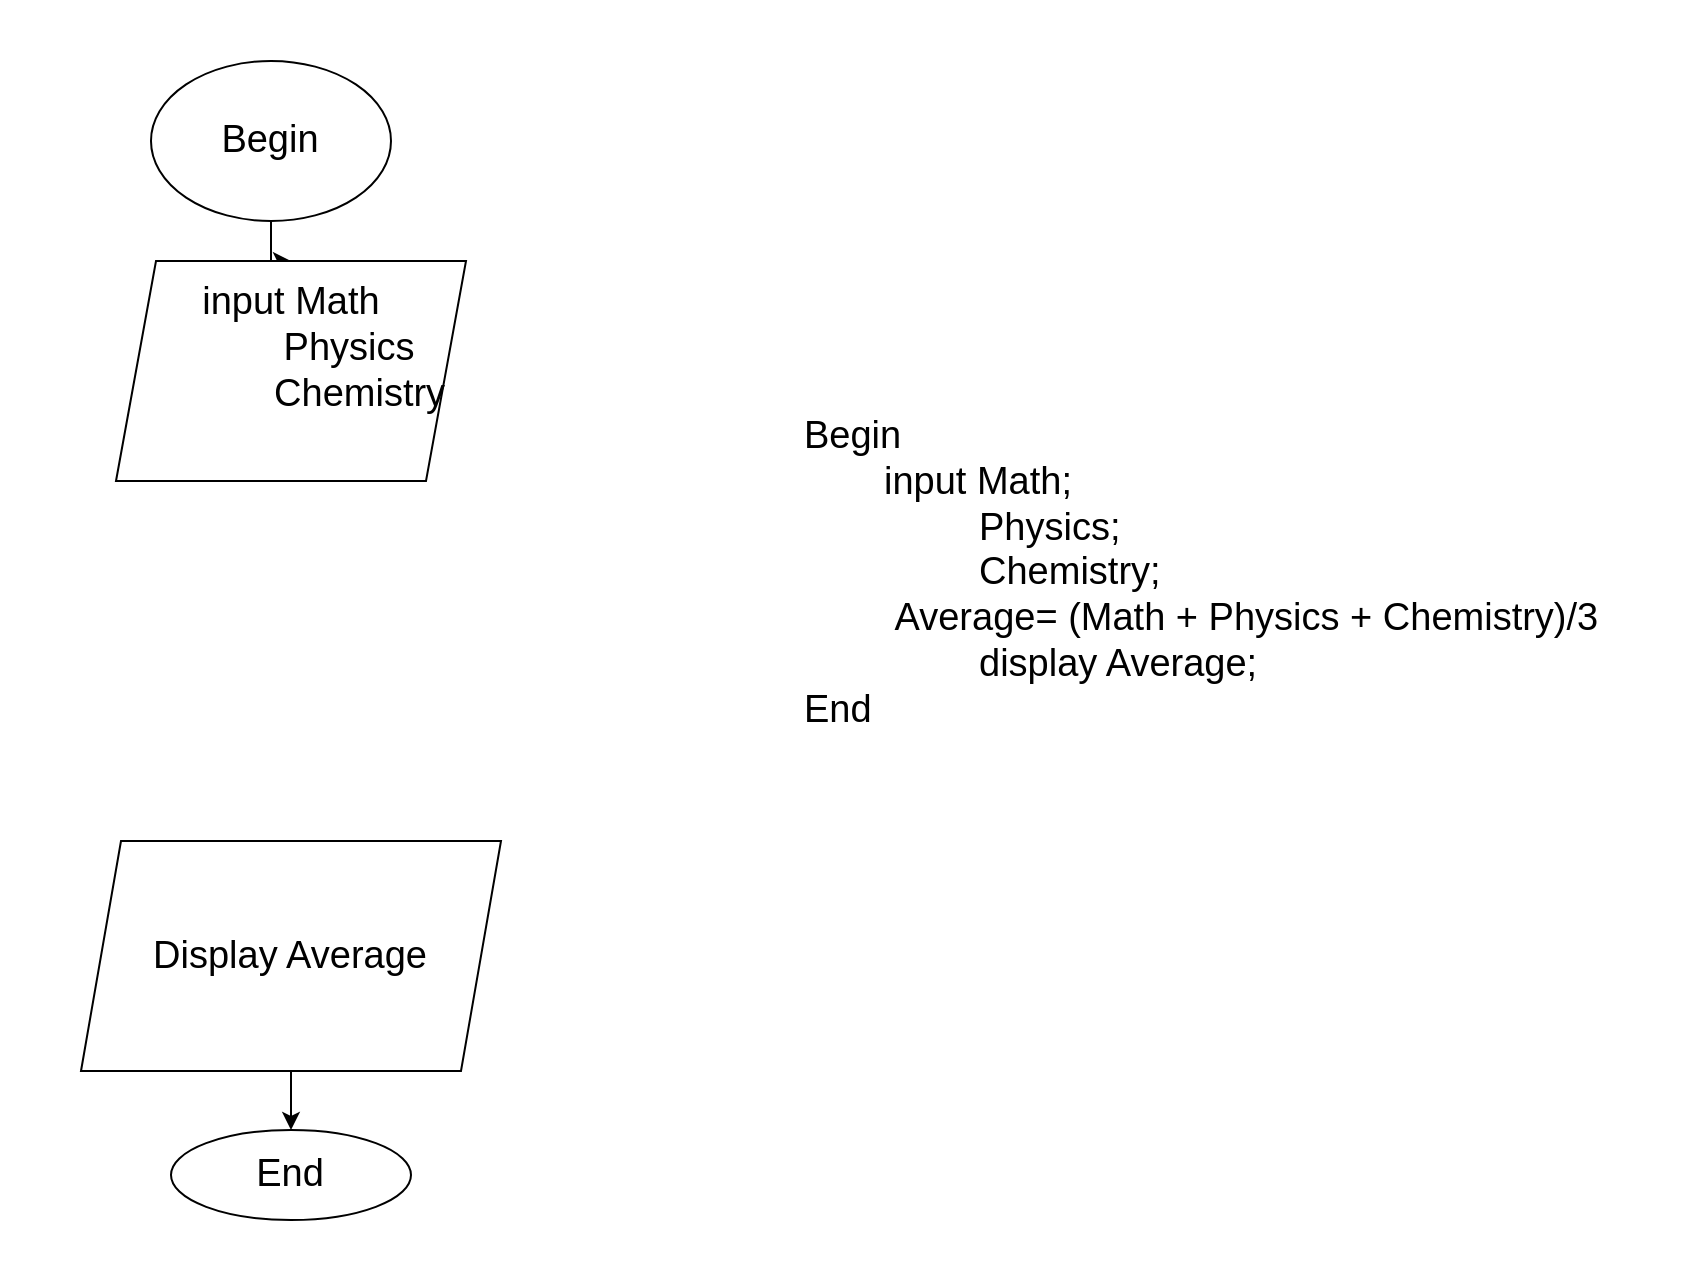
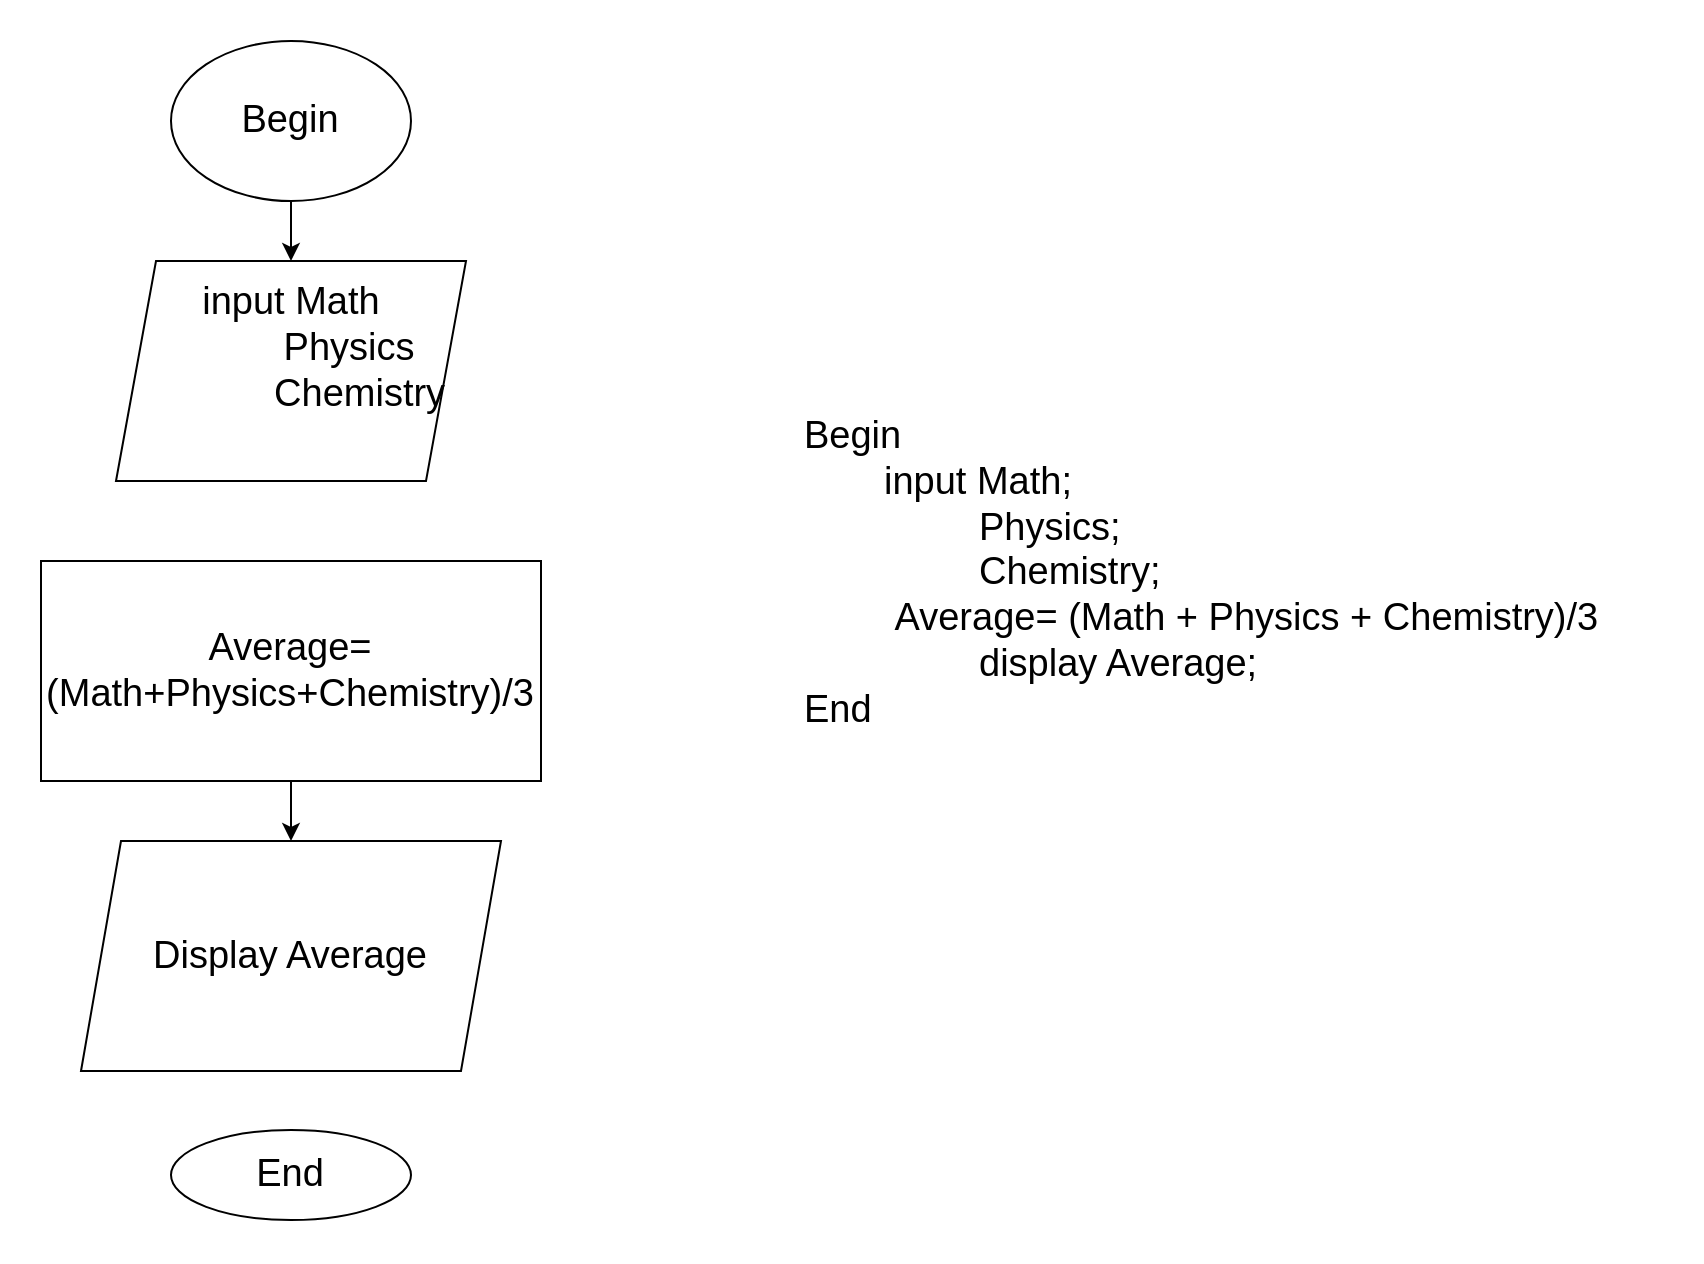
(271, 141) -> (291, 121)
none -> (291, 671)
none -> (291, 818)
(291, 1107) -> none
